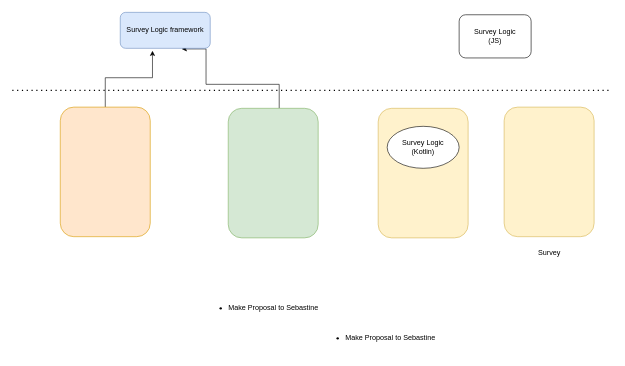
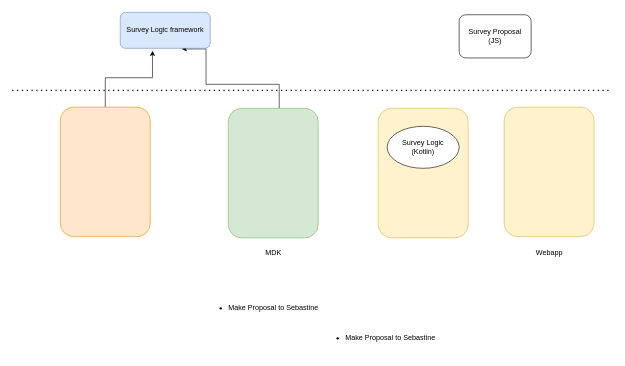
(495, 36) -> (495, 36)
none -> (273, 253)
(550, 253) -> (550, 253)
